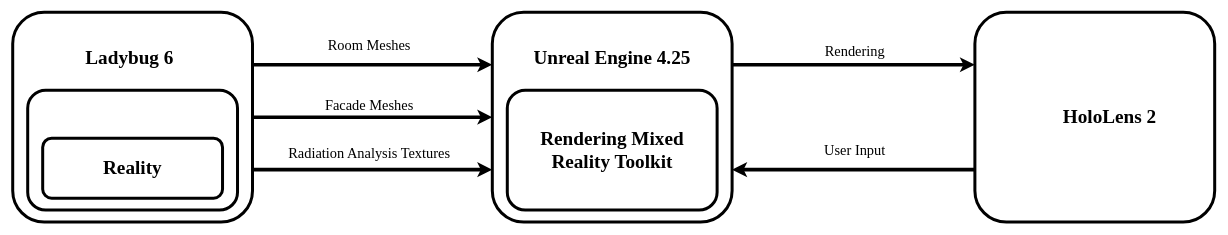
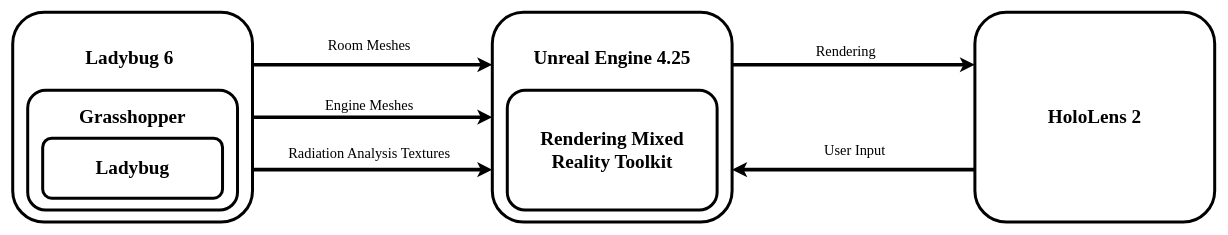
(855, 51) -> (846, 51)
(369, 105) -> (369, 105)
none -> (132, 117)
(1110, 117) -> (1095, 117)
(132, 168) -> (132, 168)
